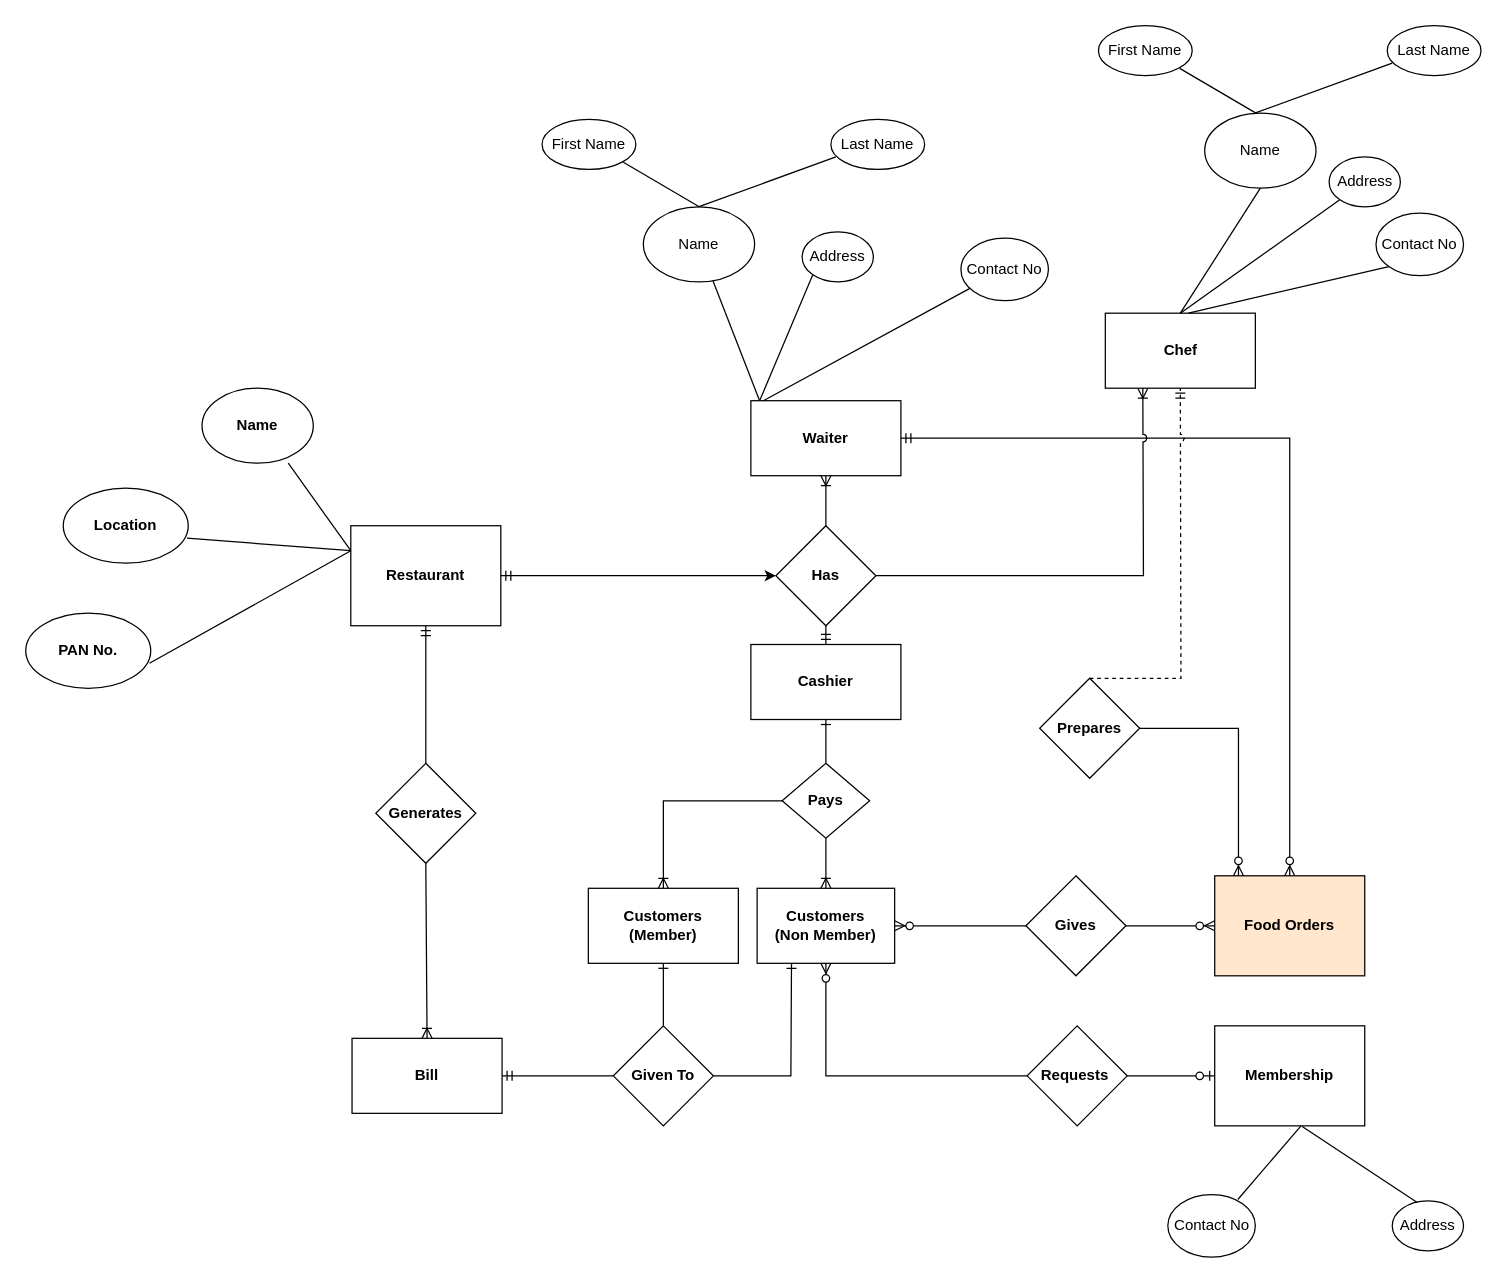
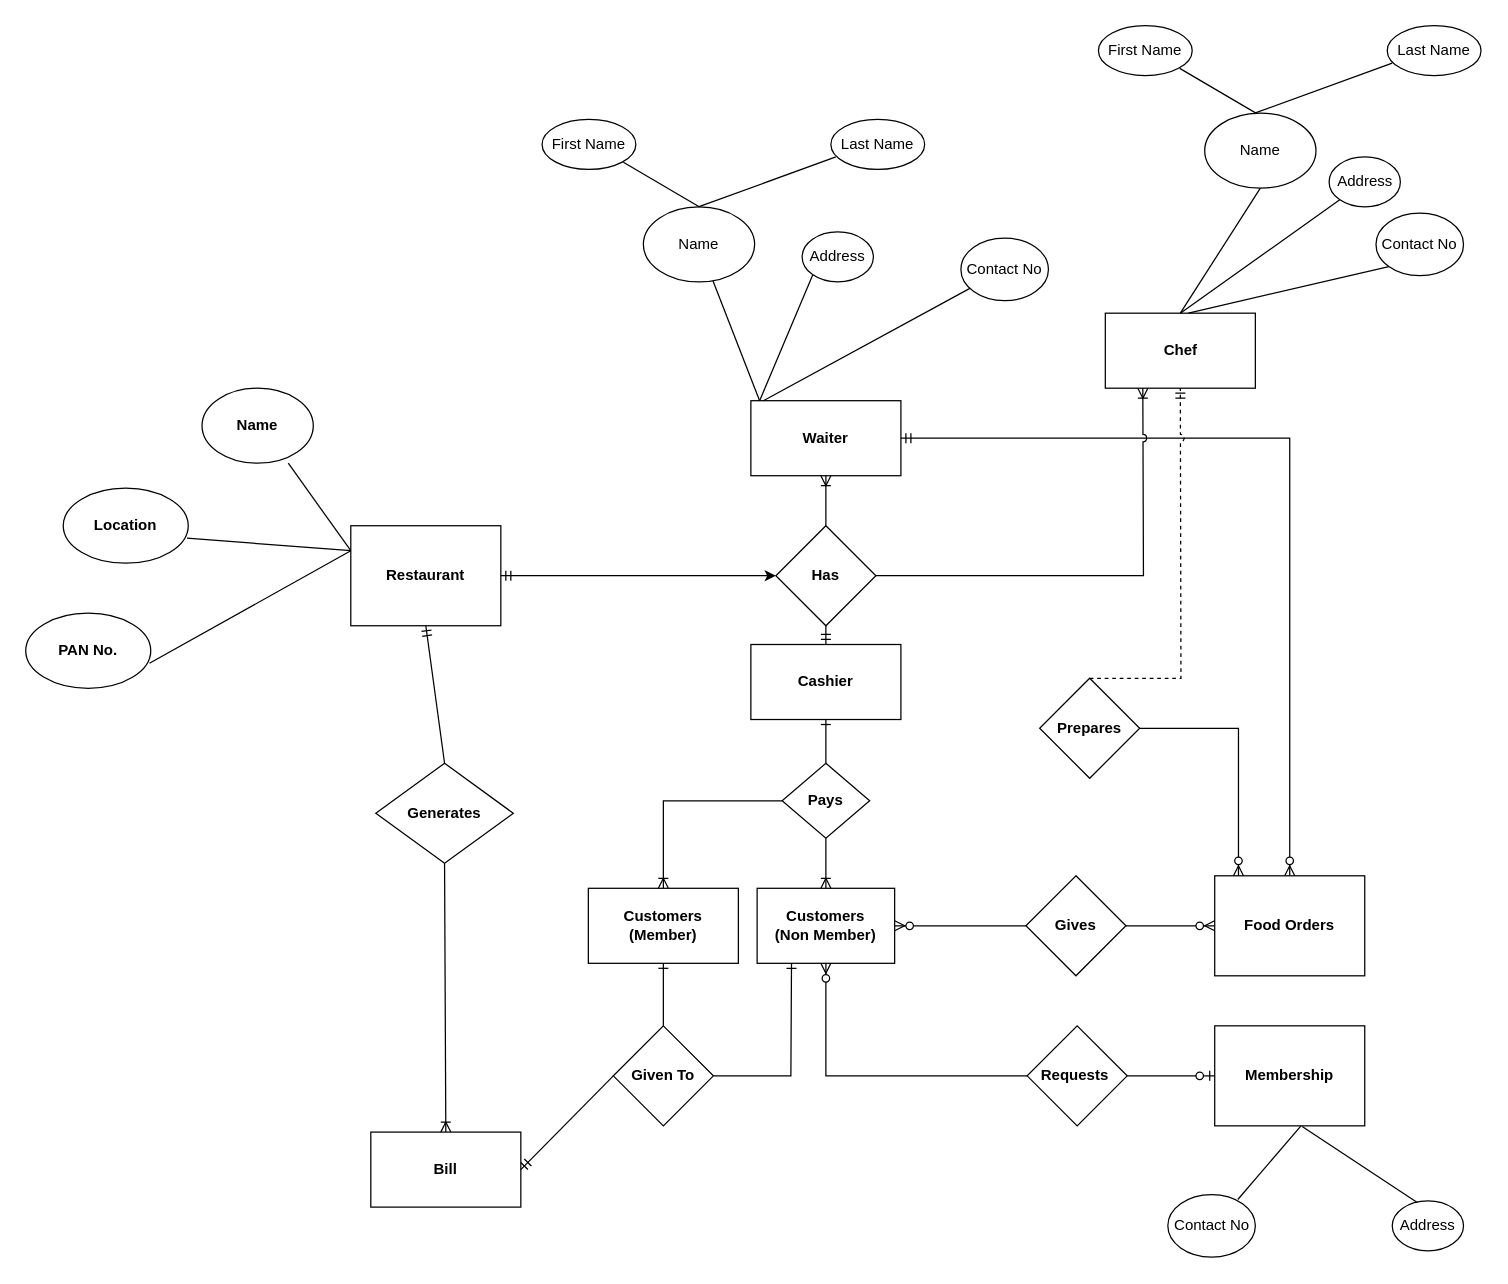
(426, 813) -> (444, 813)
(1289, 926) -> (1289, 926)
(427, 1076) -> (446, 1169)
